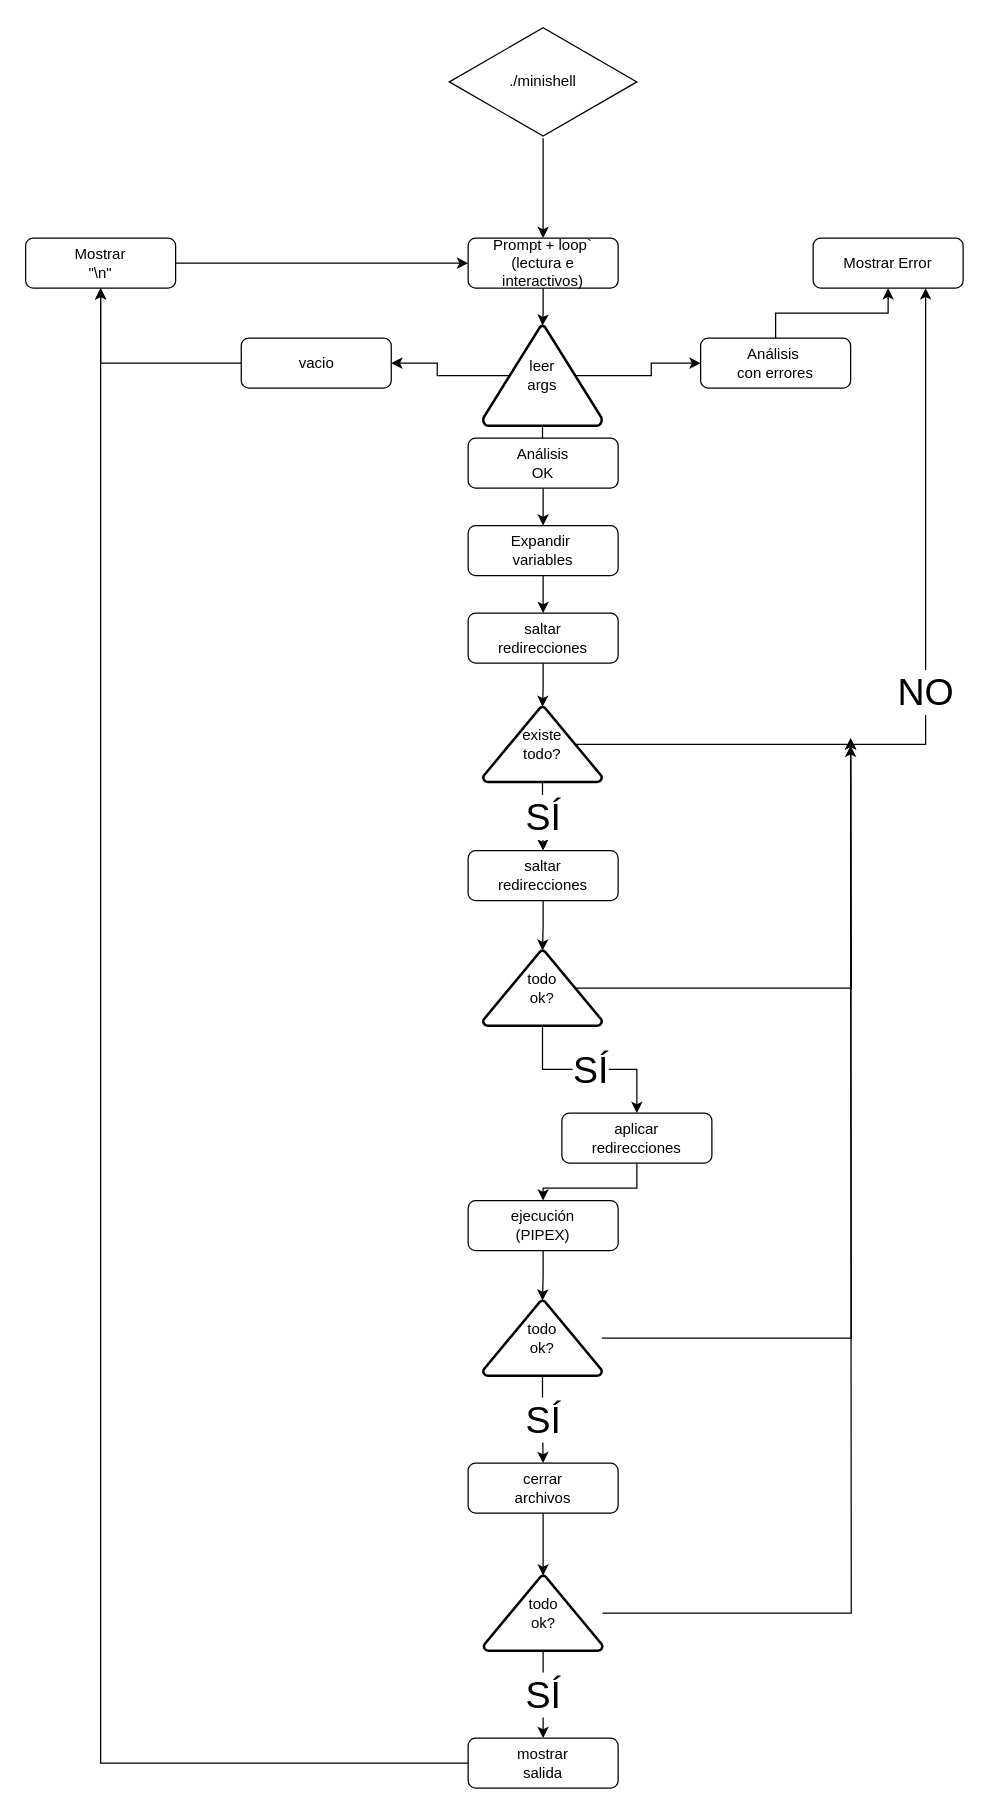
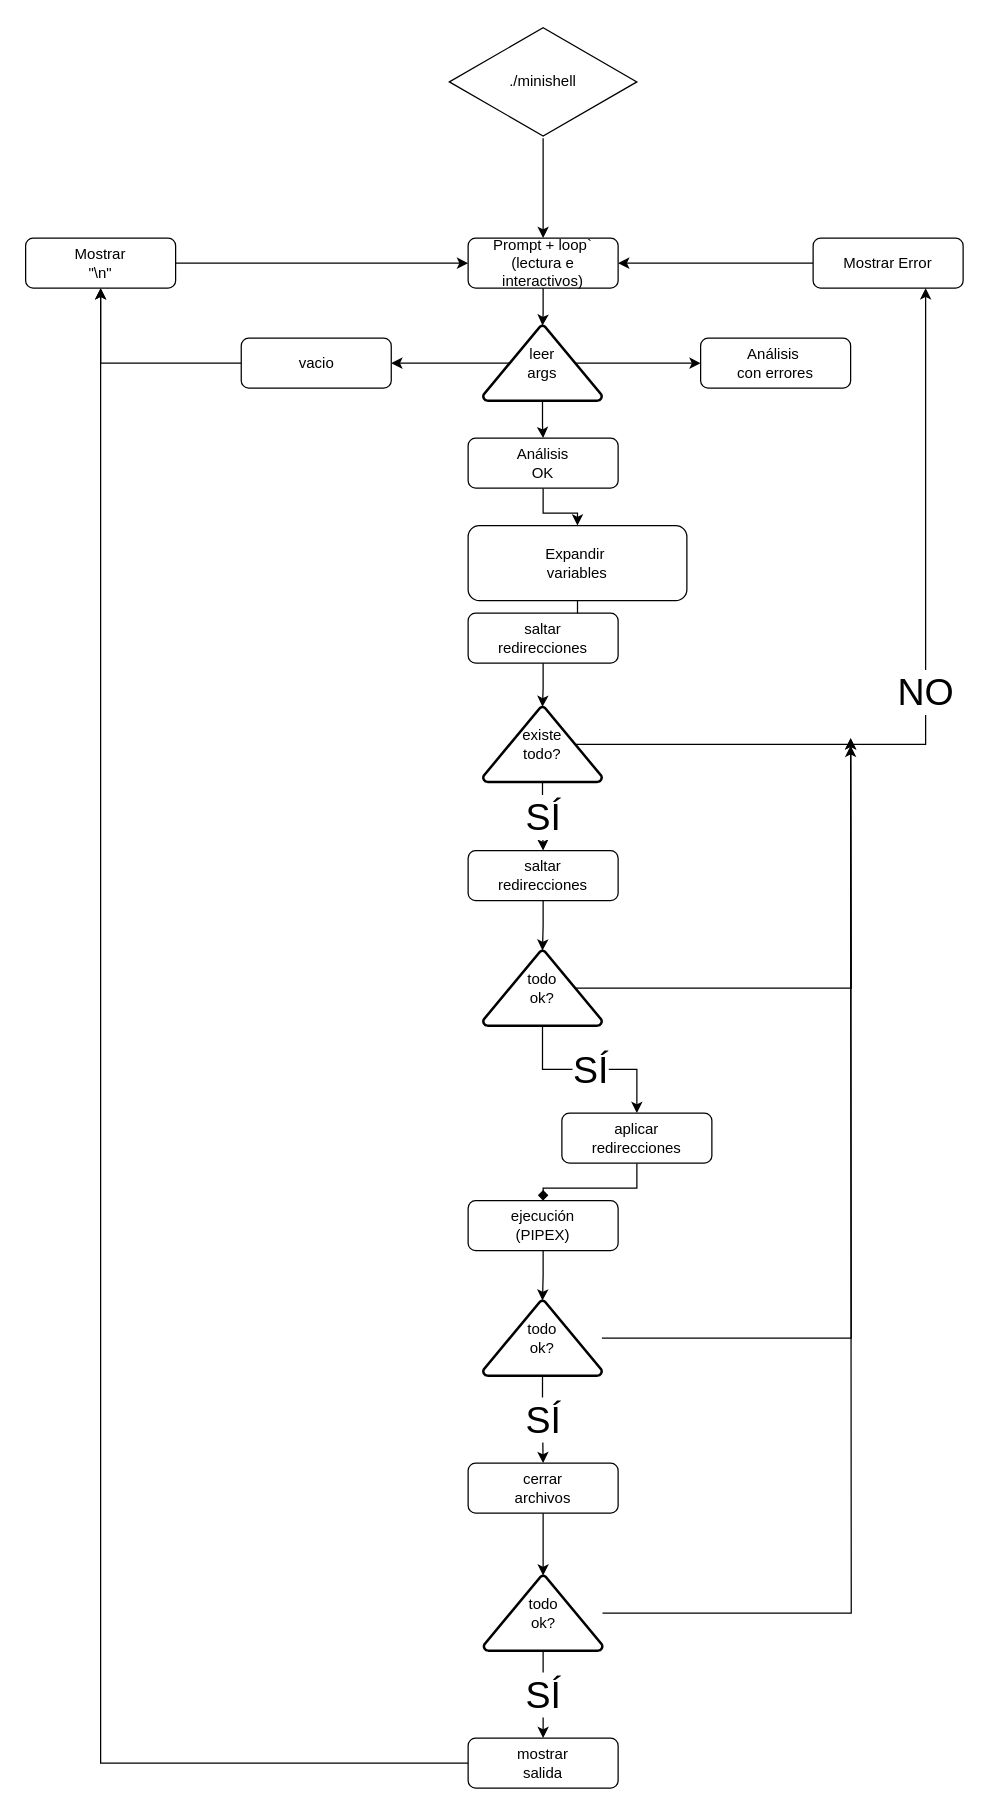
none -> (720, 263)
(828, 313) -> none
(543, 376) -> (543, 363)
(543, 551) -> (578, 563)
(544, 1188) -> (545, 1188)
